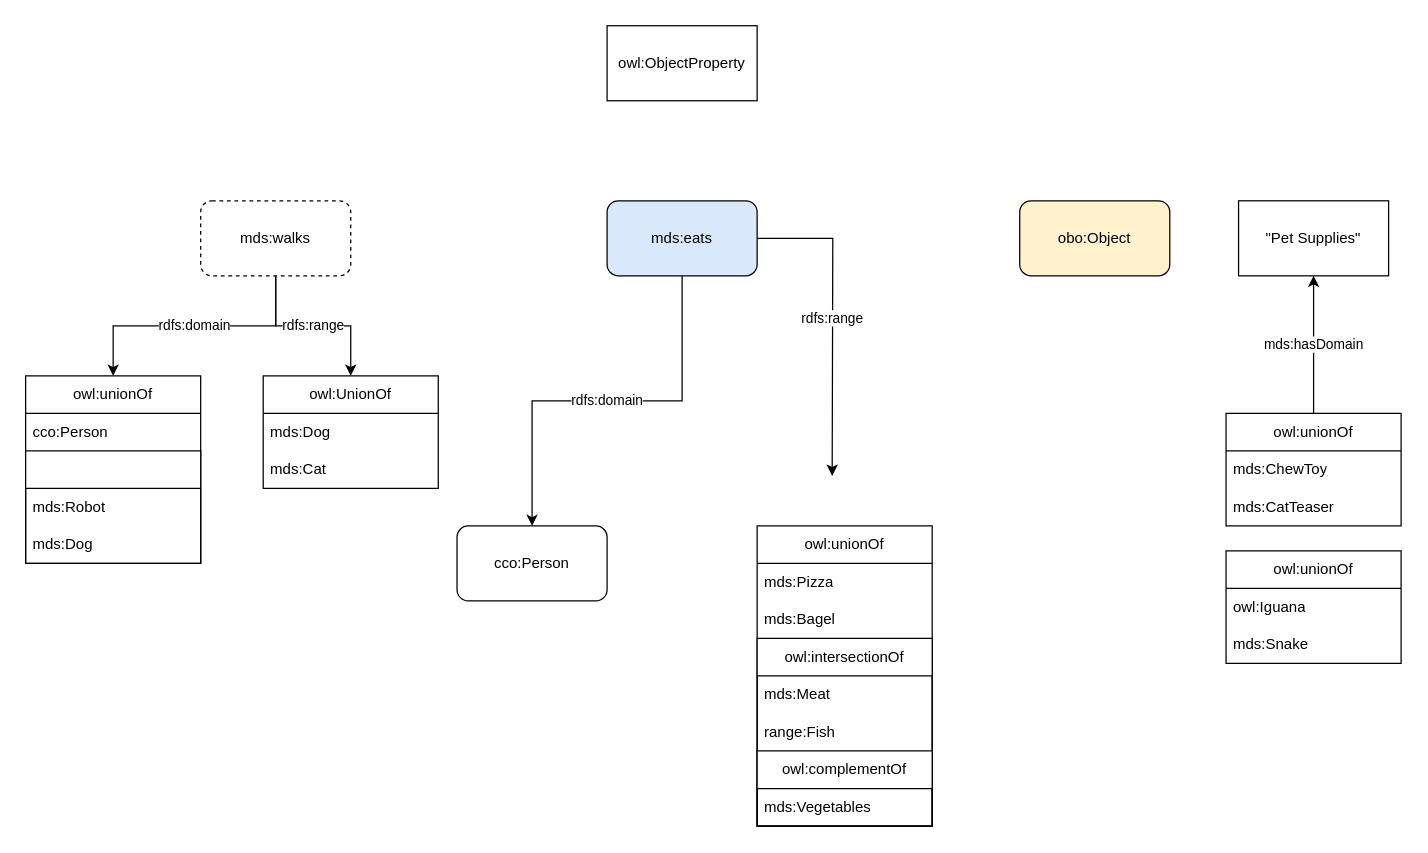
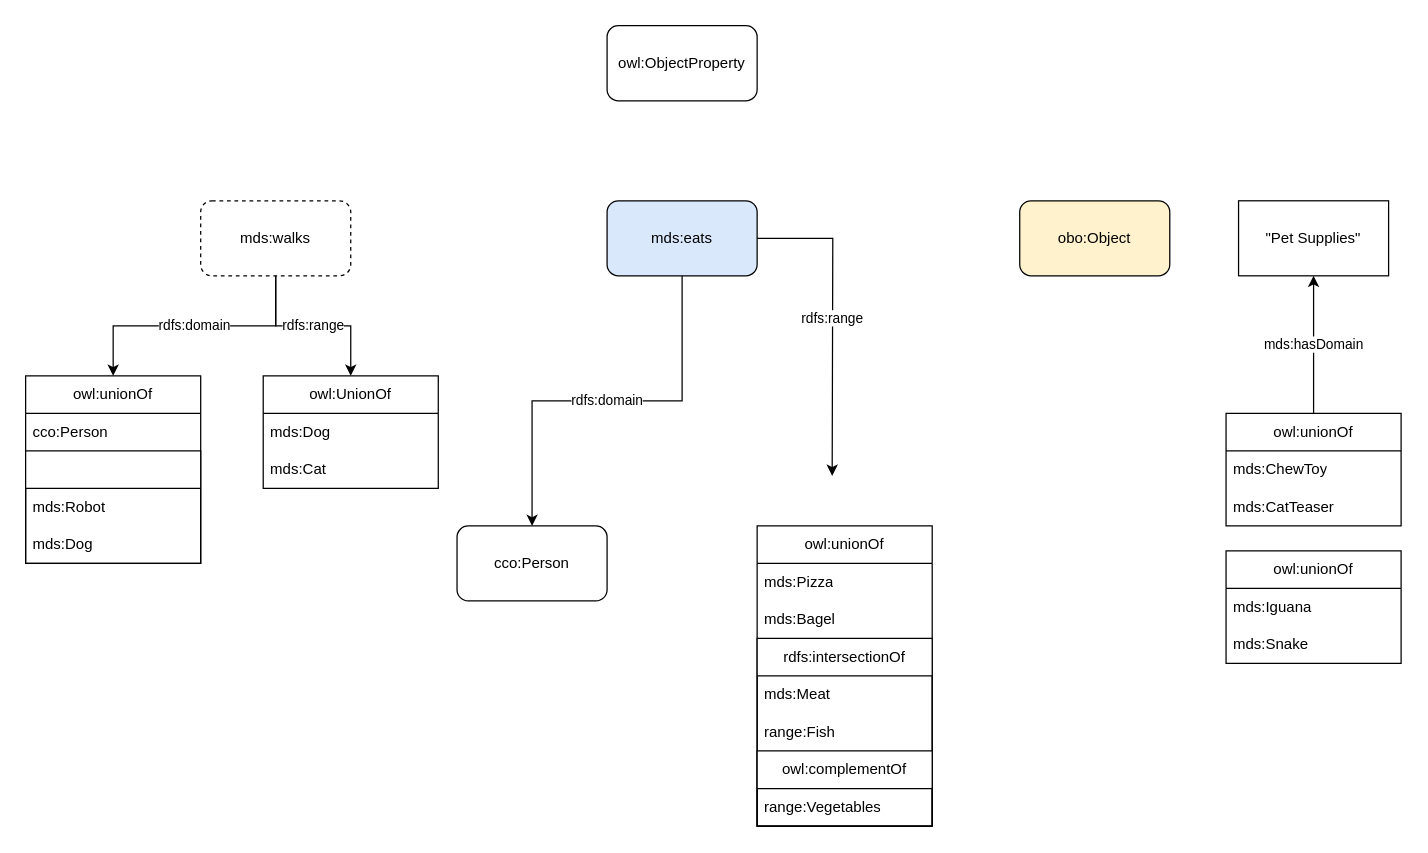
(682, 63) -> (682, 63)
(1271, 607) -> (1273, 607)
(844, 657) -> (844, 657)
(819, 807) -> (828, 807)
